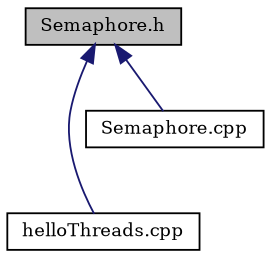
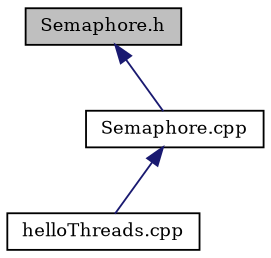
(69, 138) -> (134, 188)
